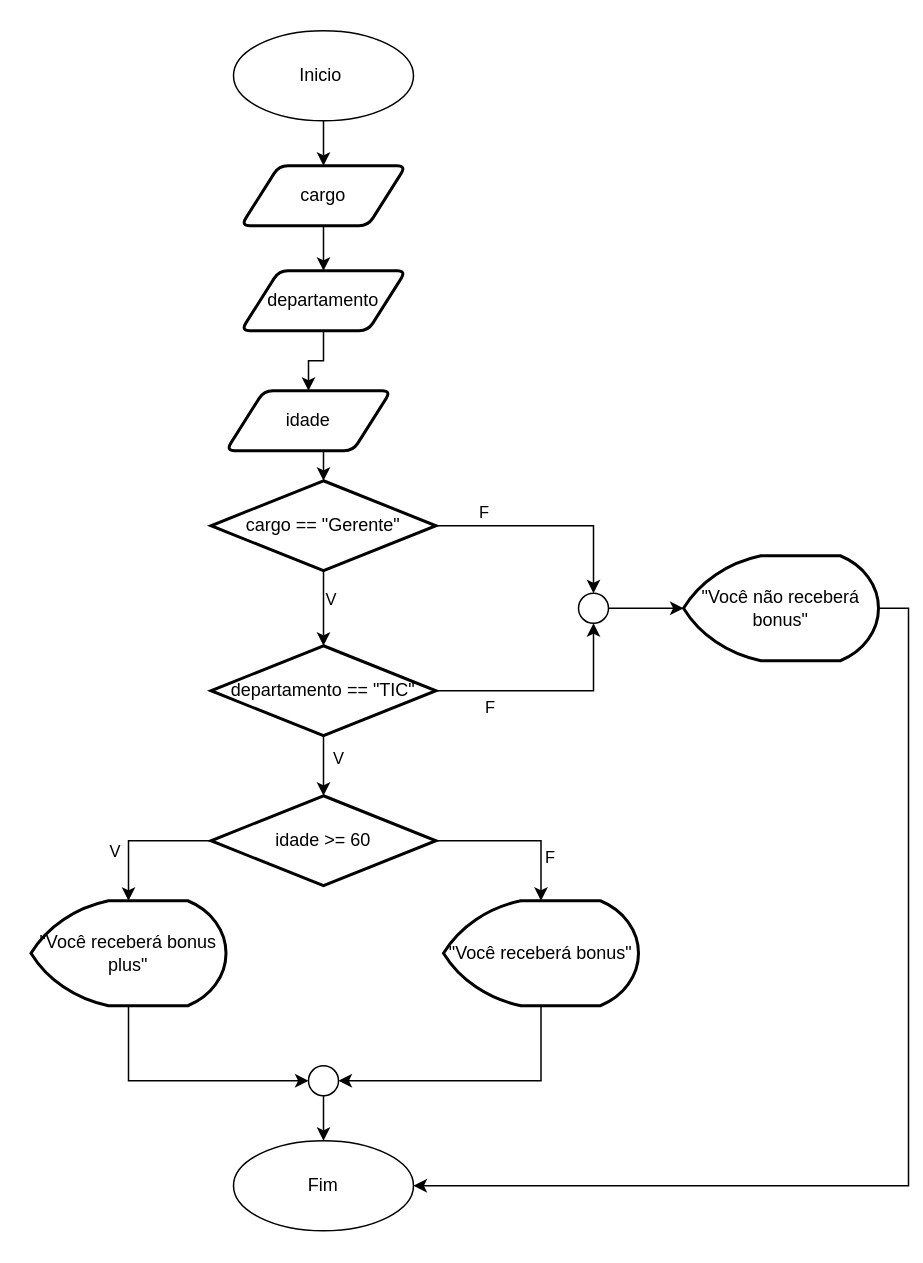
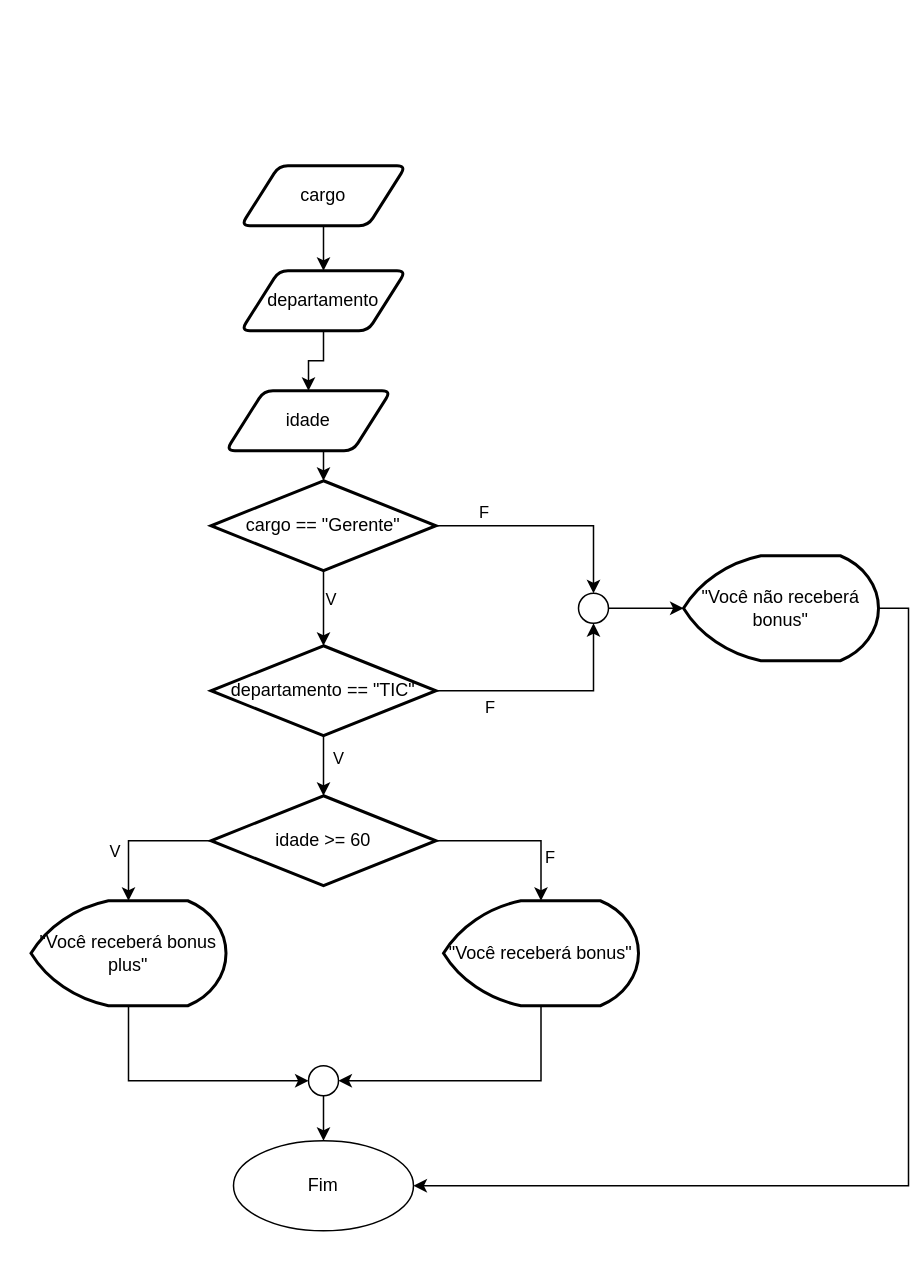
(323, 76) -> none
(323, 138) -> none
